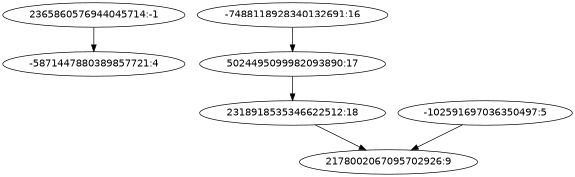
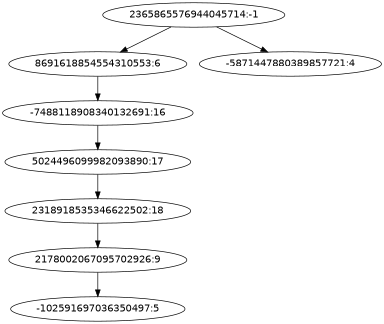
(94, 15) -> (194, 15)
(293, 15) -> (98, 113)
none -> (98, 64)
(293, 64) -> (98, 162)
(293, 113) -> (98, 211)
(440, 136) -> (98, 281)
